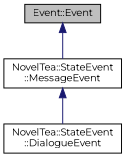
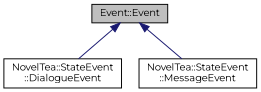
(63, 111) -> (96, 44)
